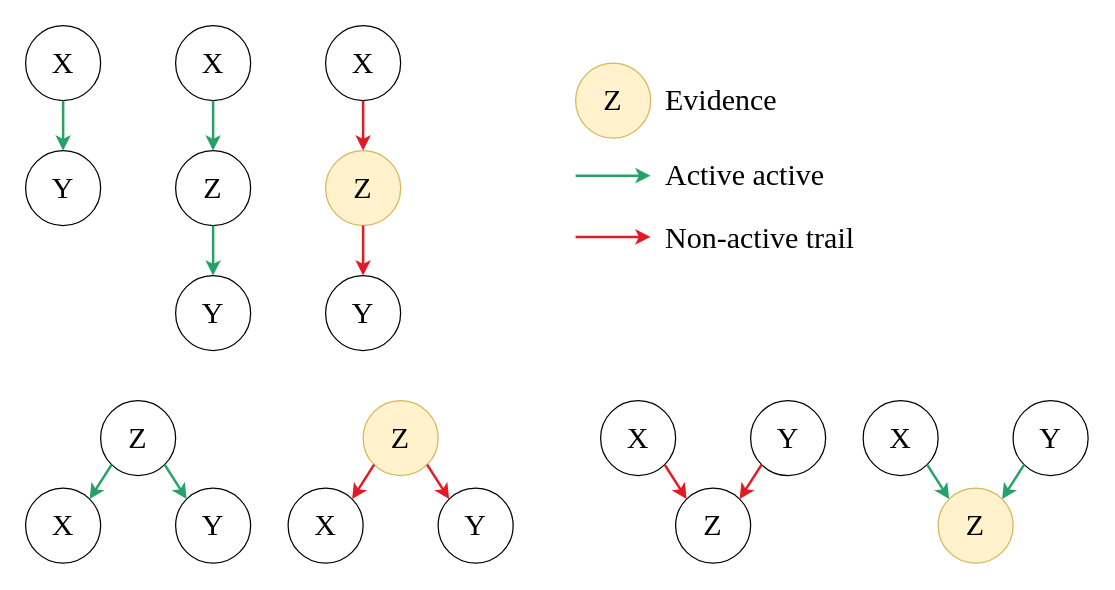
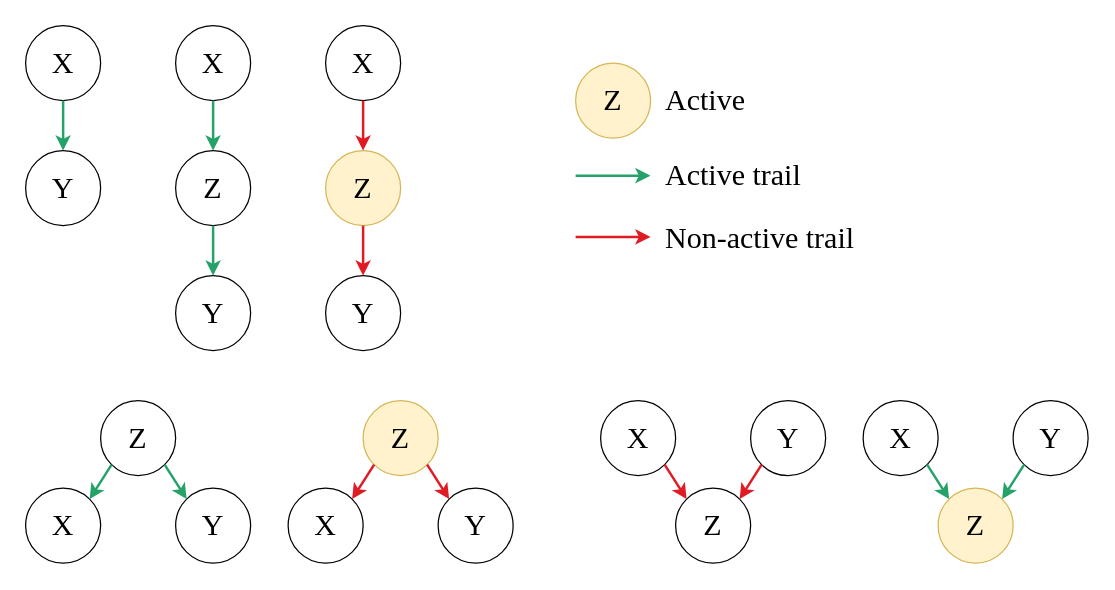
(729, 101) -> (712, 101)
(763, 176) -> (751, 176)
